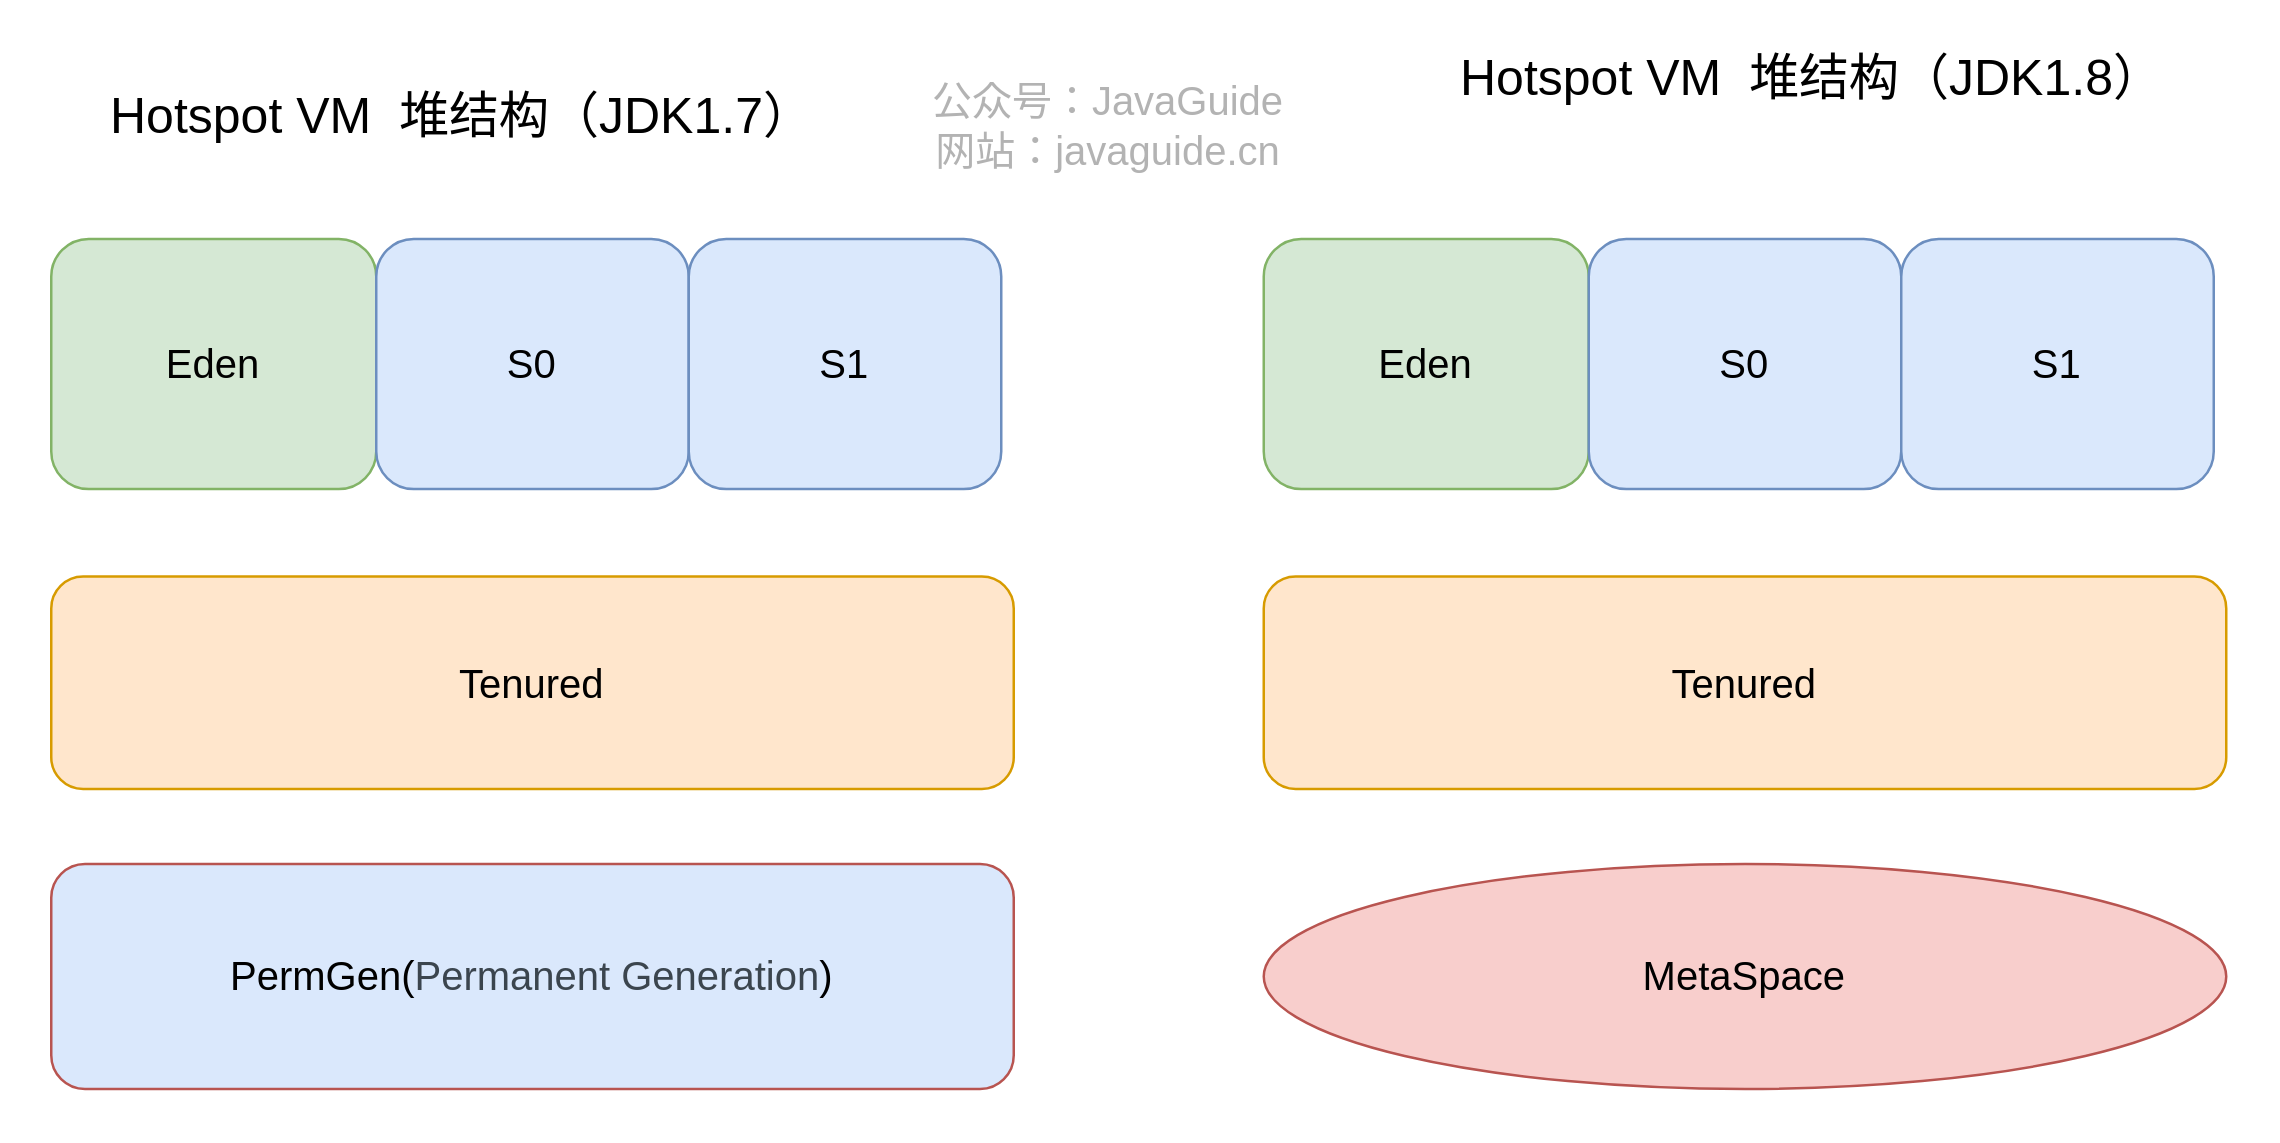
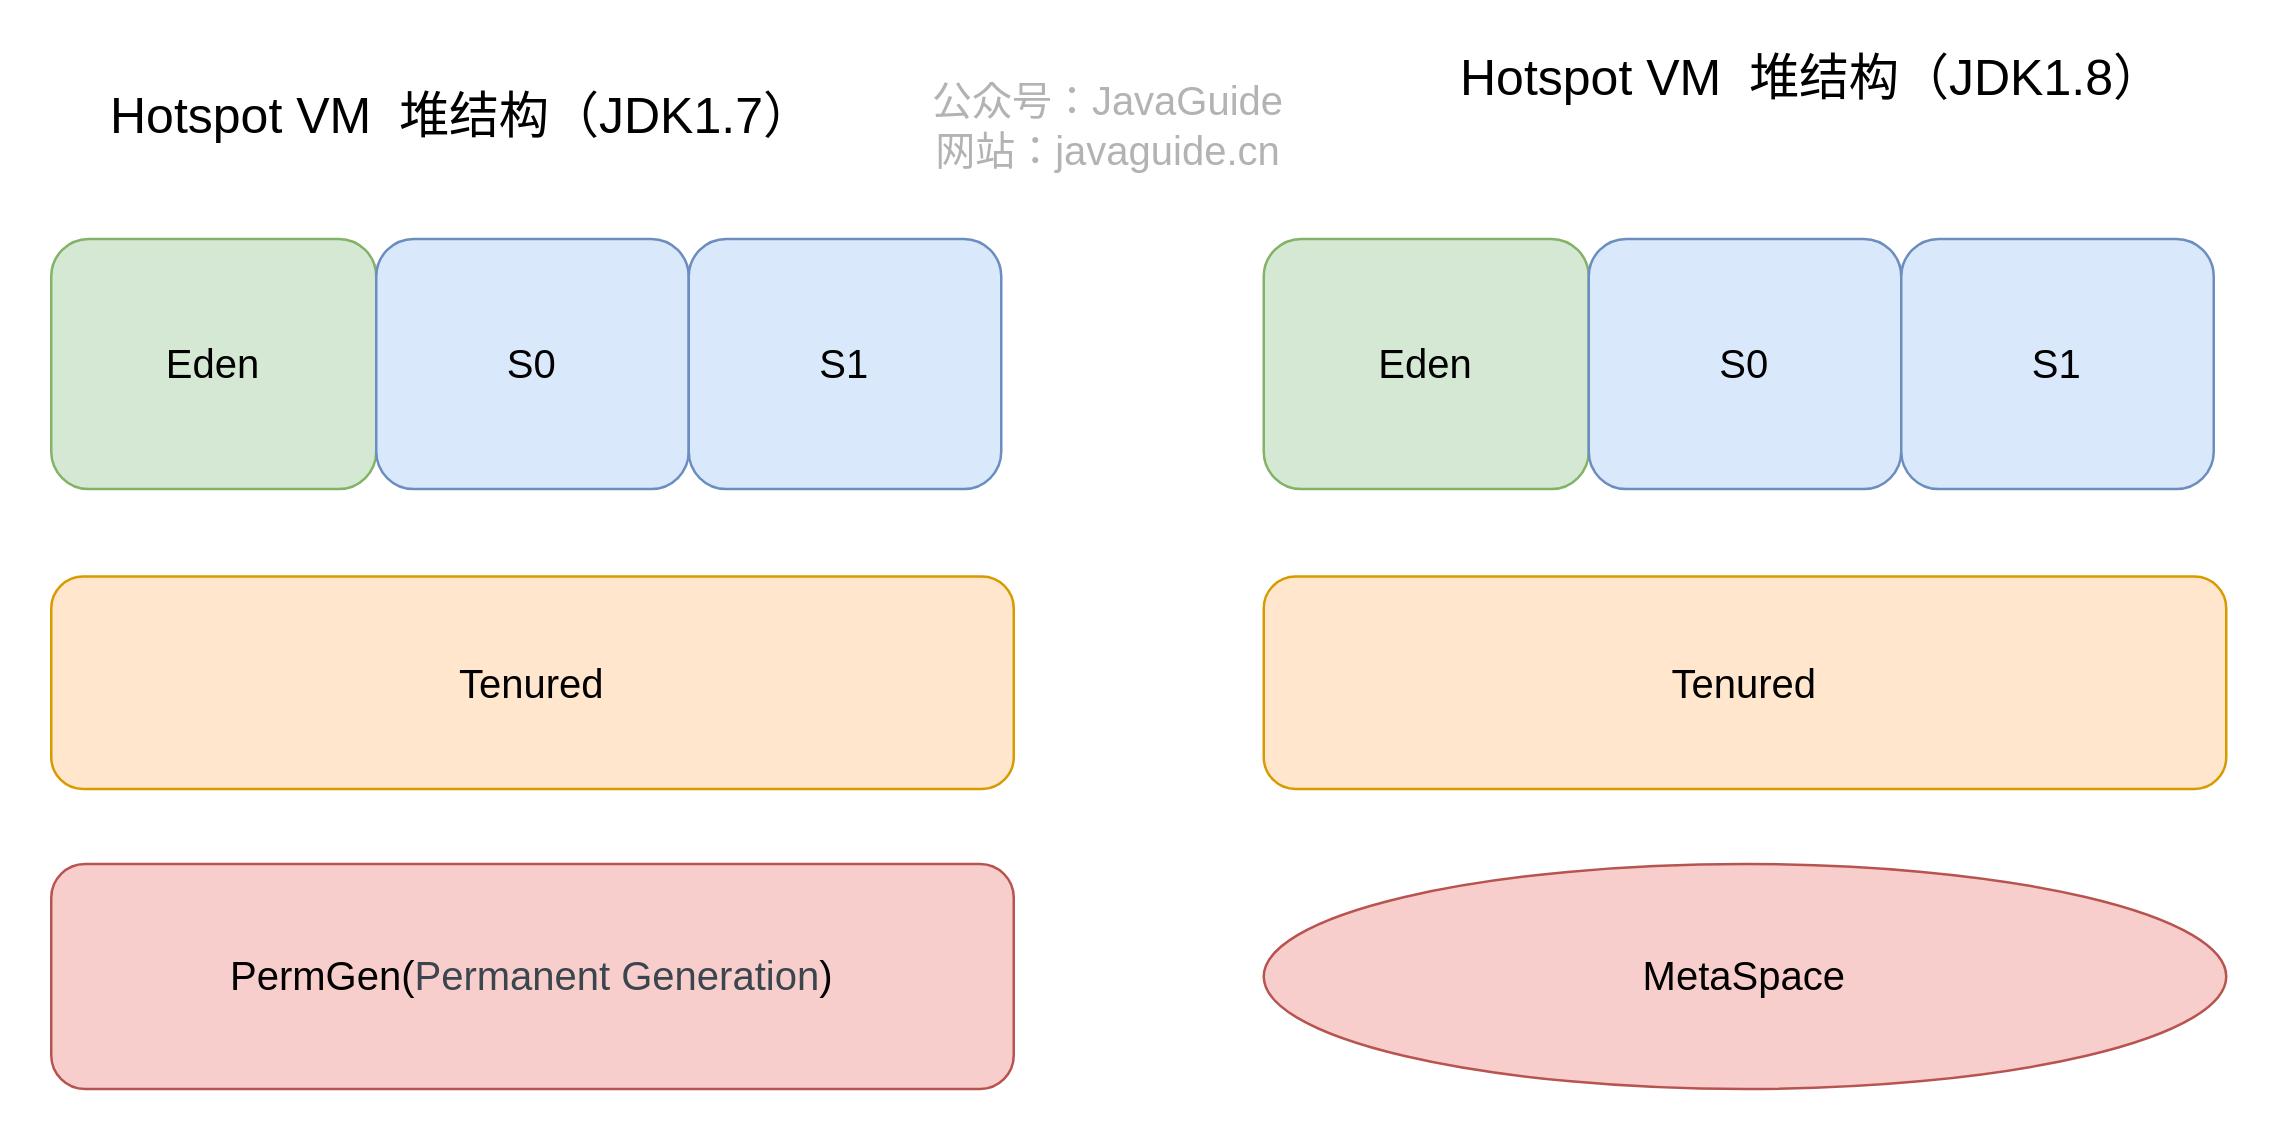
(533, 976) -> (533, 976)
